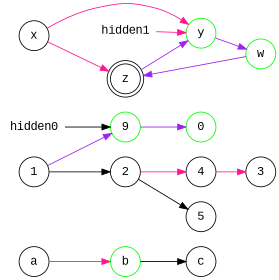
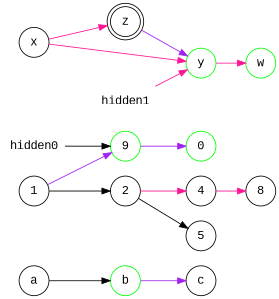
(227, 42) -> (227, 63)
(199, 65) -> none
(261, 172) -> (261, 191)
(76, 262) -> (76, 281)
(159, 262) -> (159, 281)
